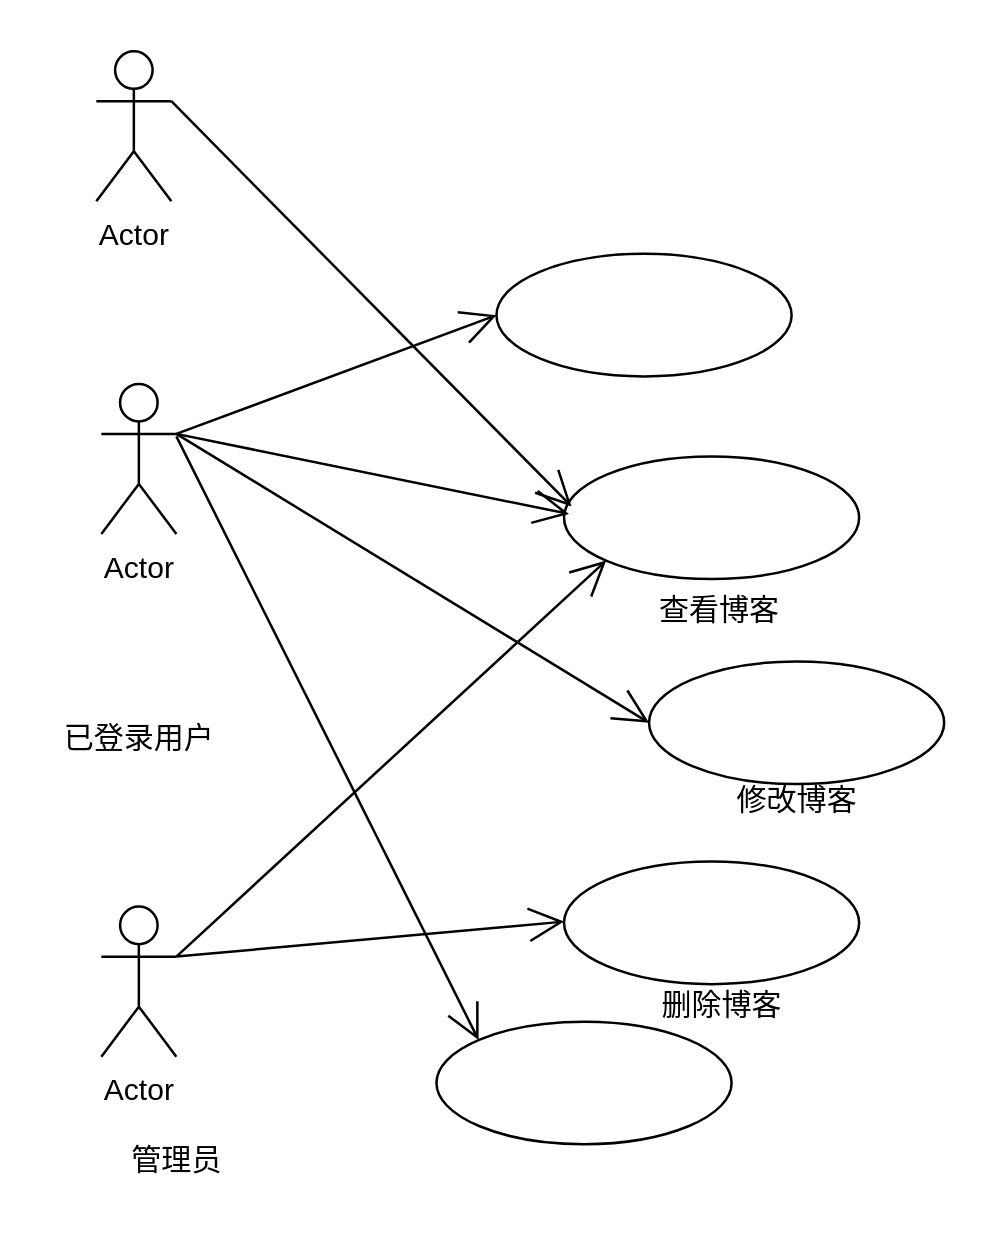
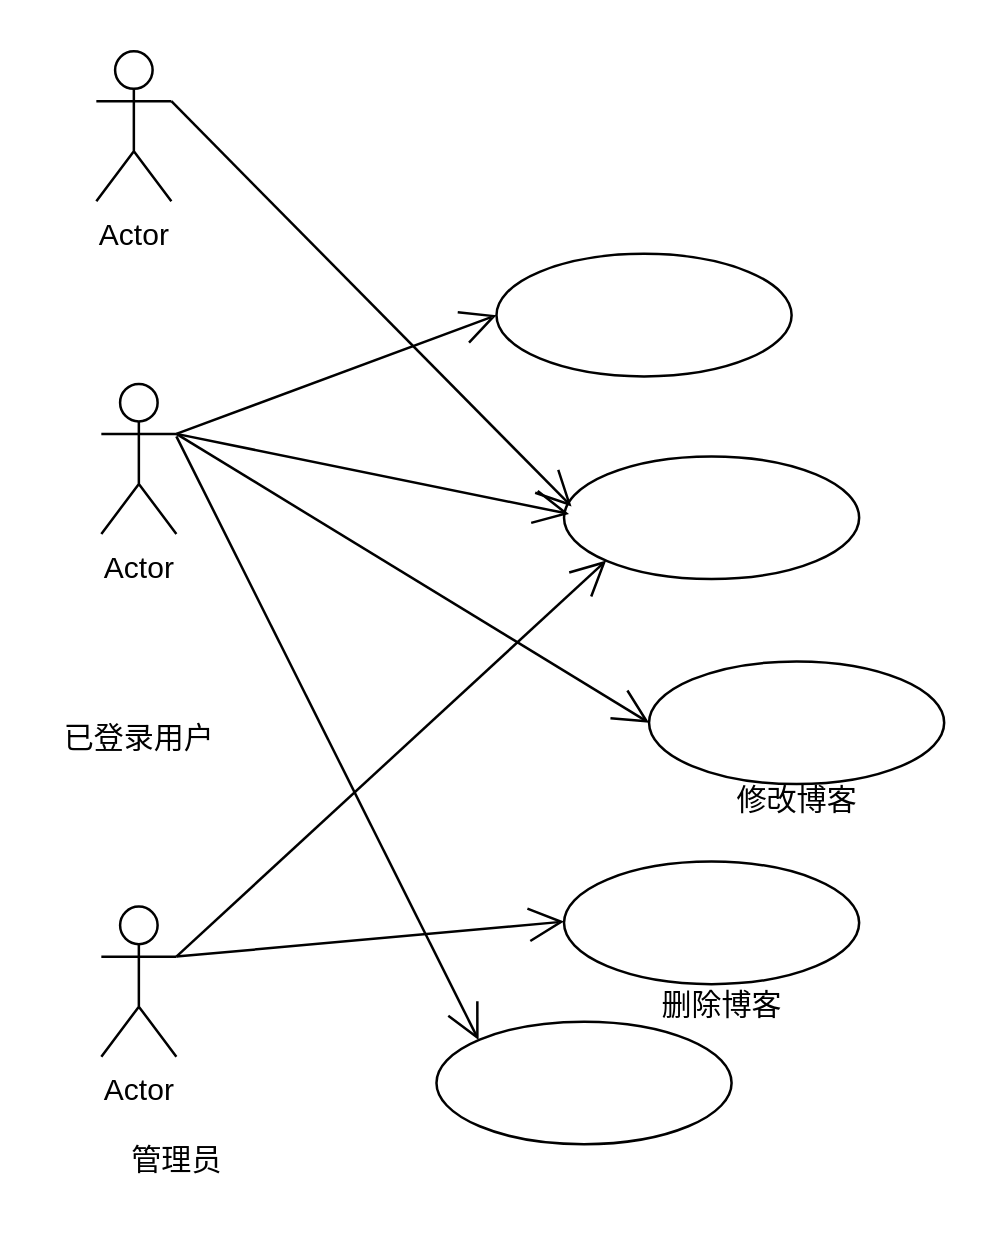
(719, 611) -> none
